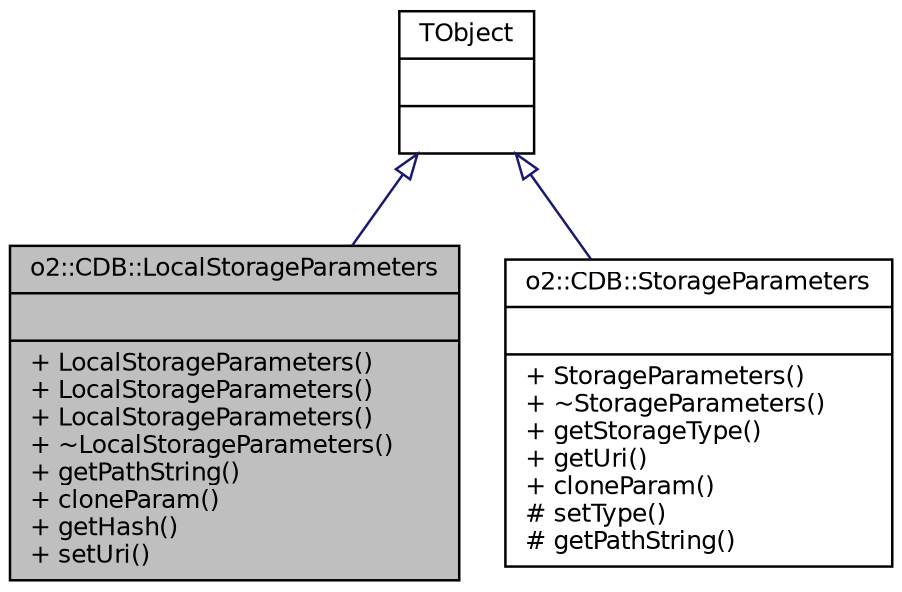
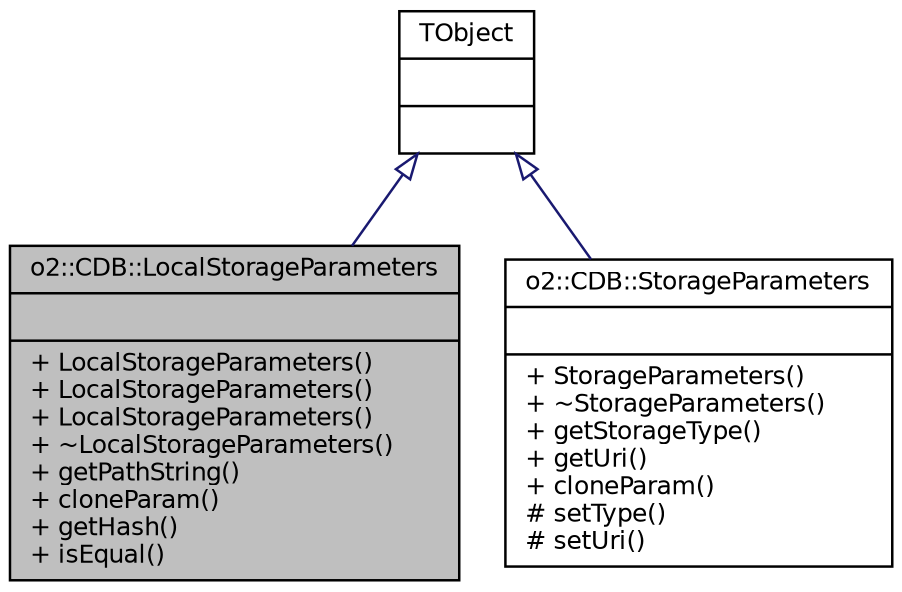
(631, 542) -> (587, 542)
(91, 555) -> (99, 555)
